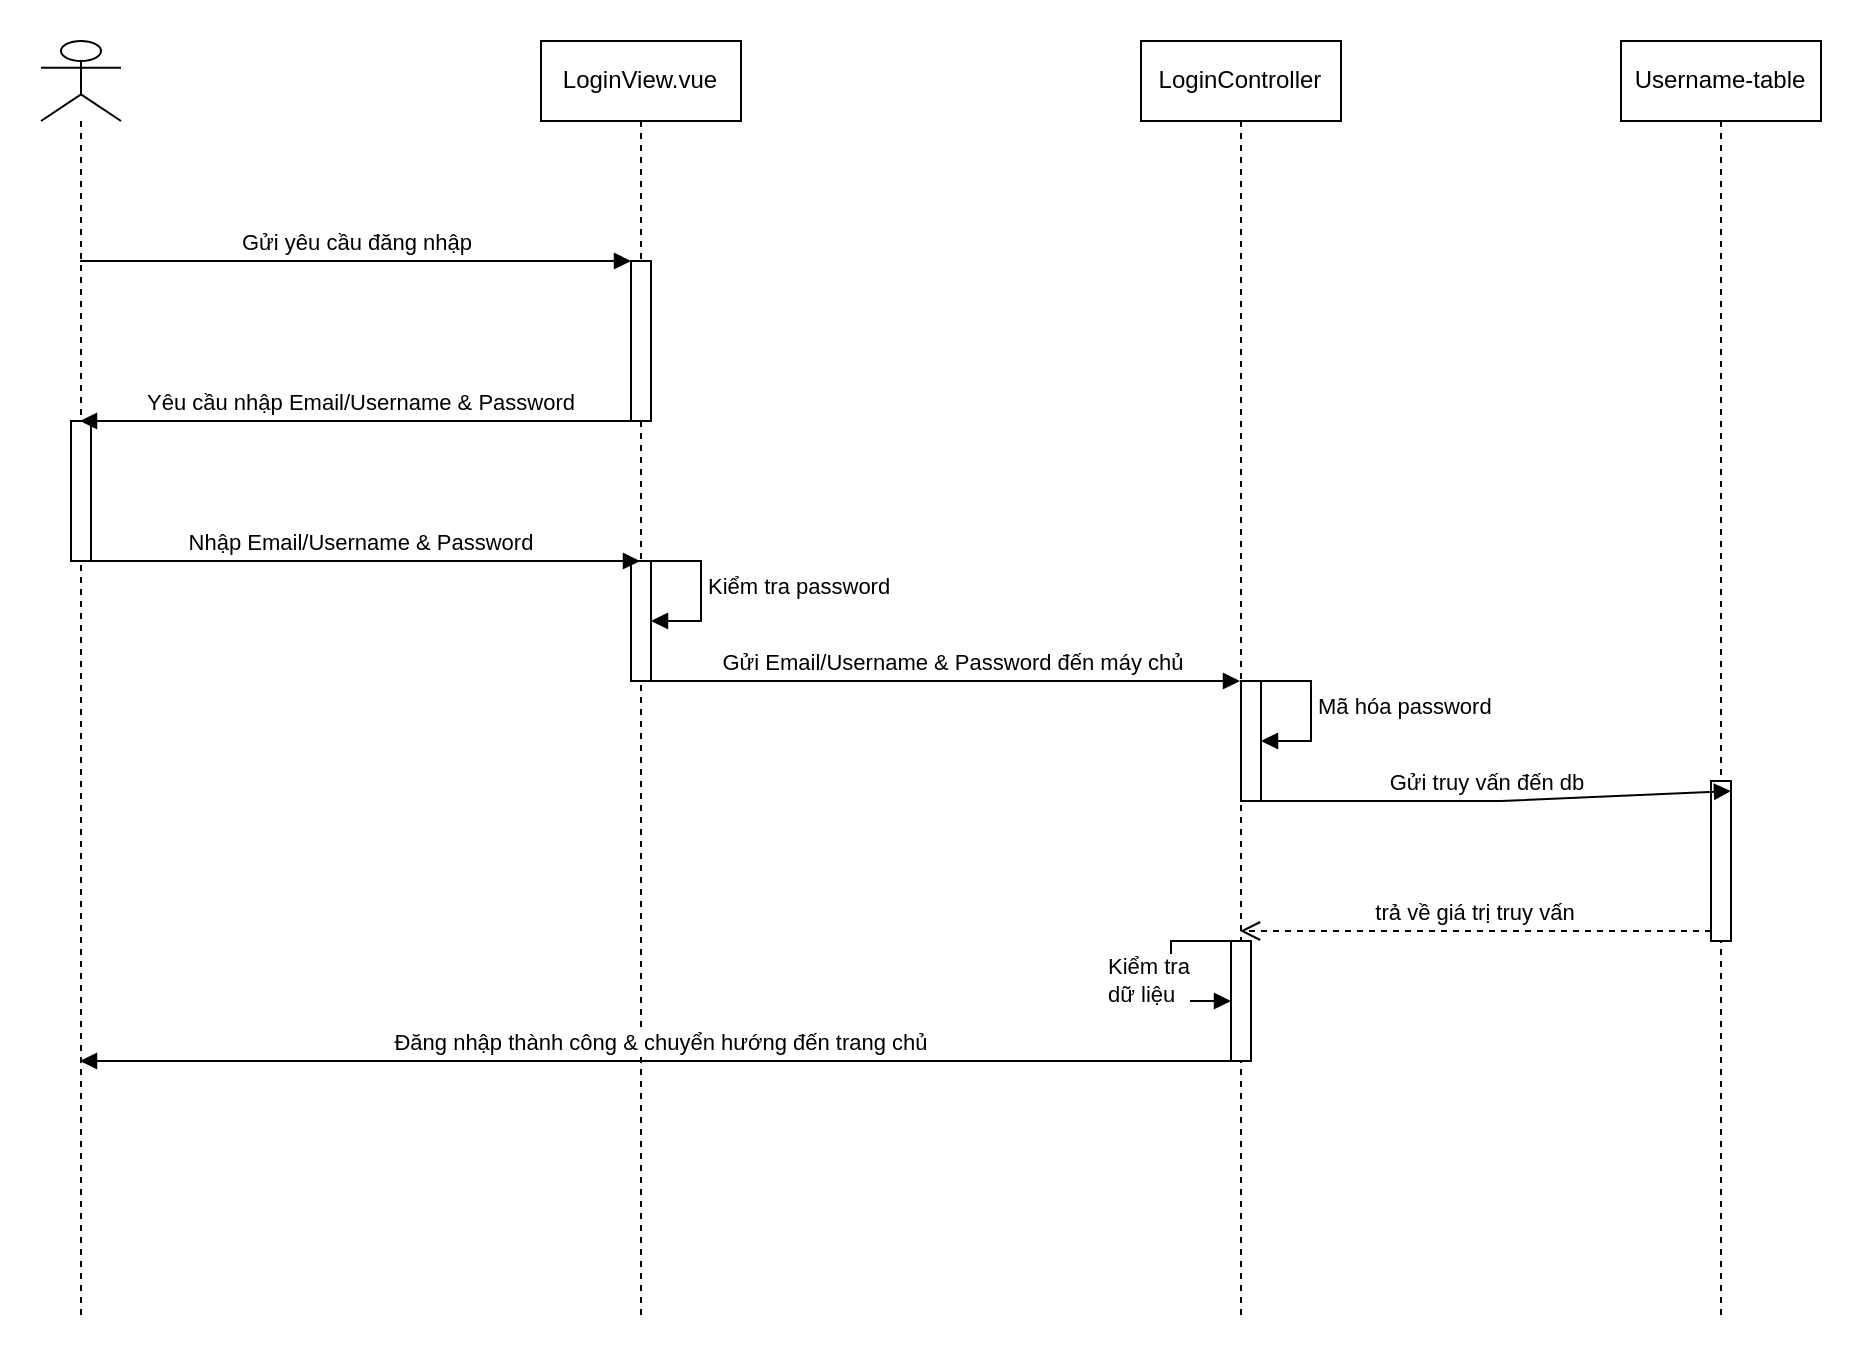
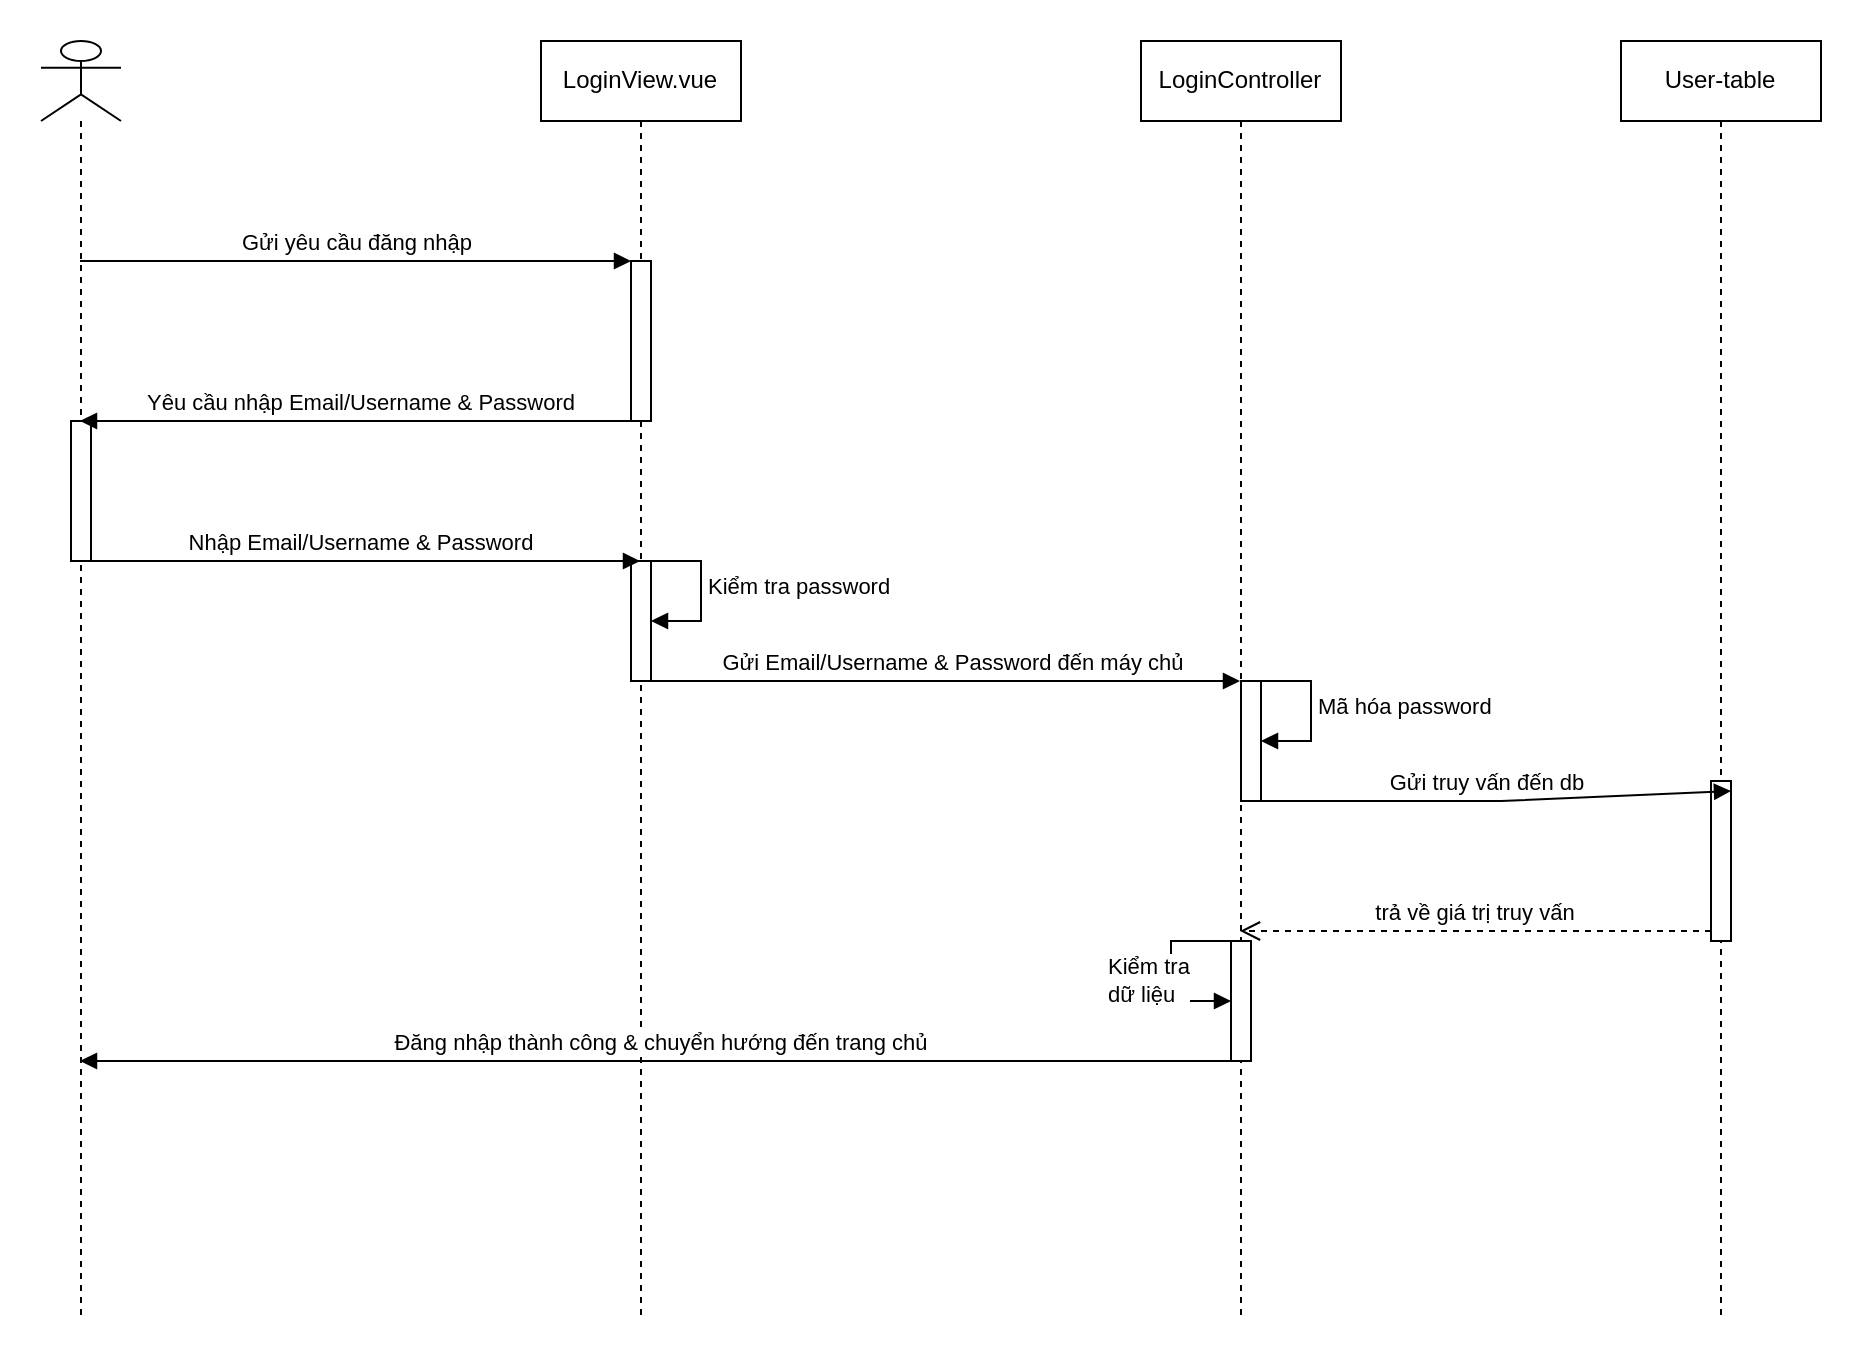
(1721, 81) -> (1721, 81)
